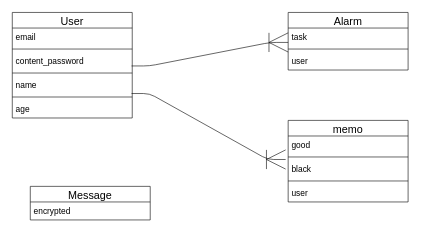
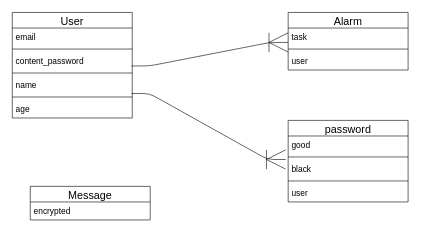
(348, 129) -> (348, 129)
